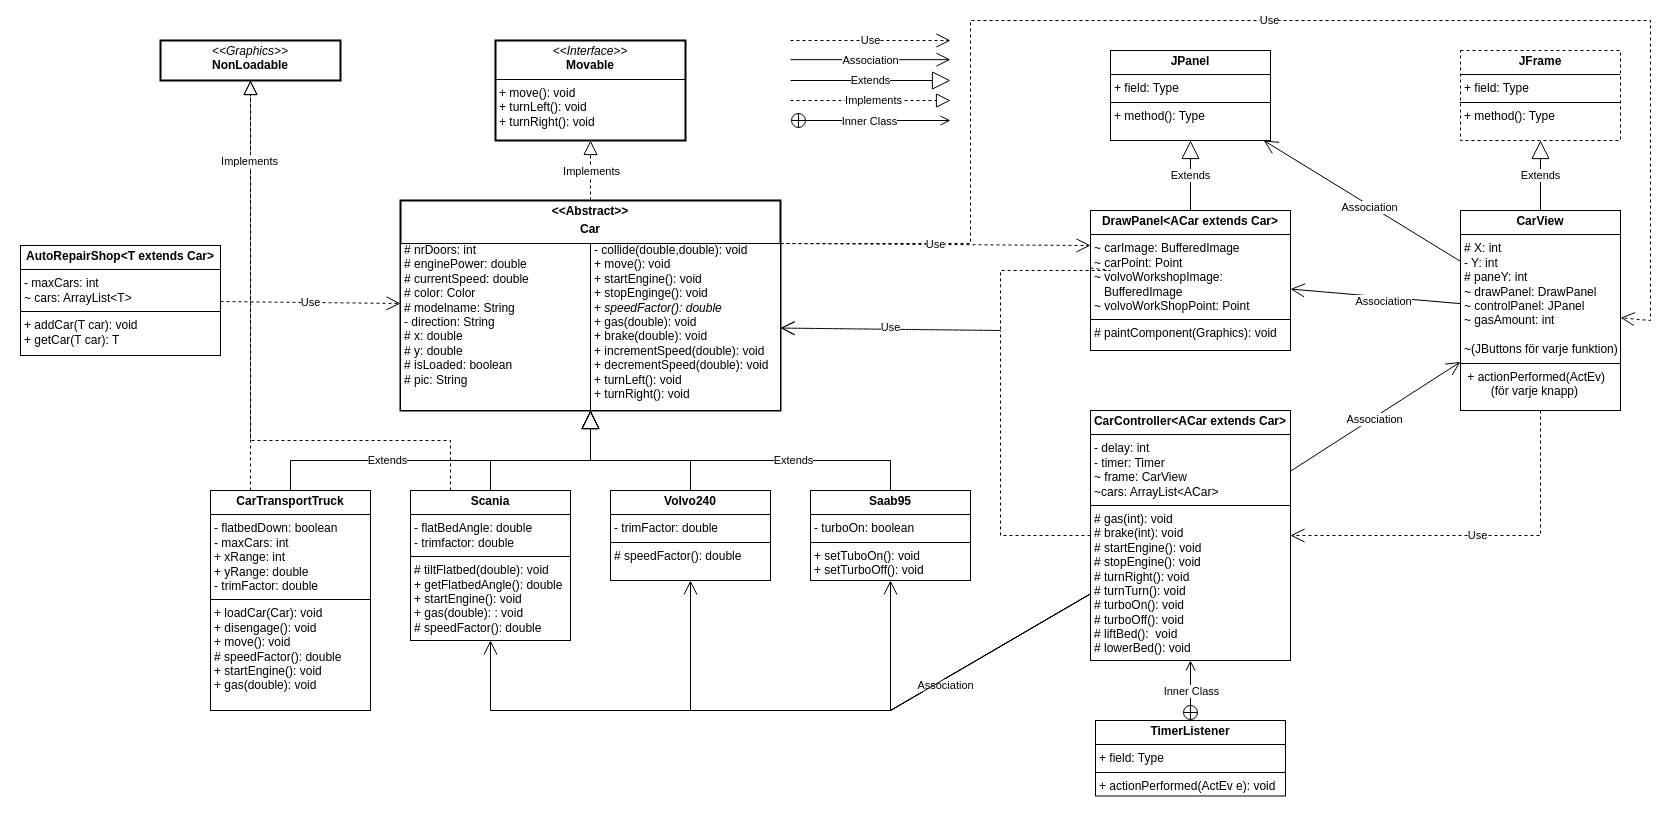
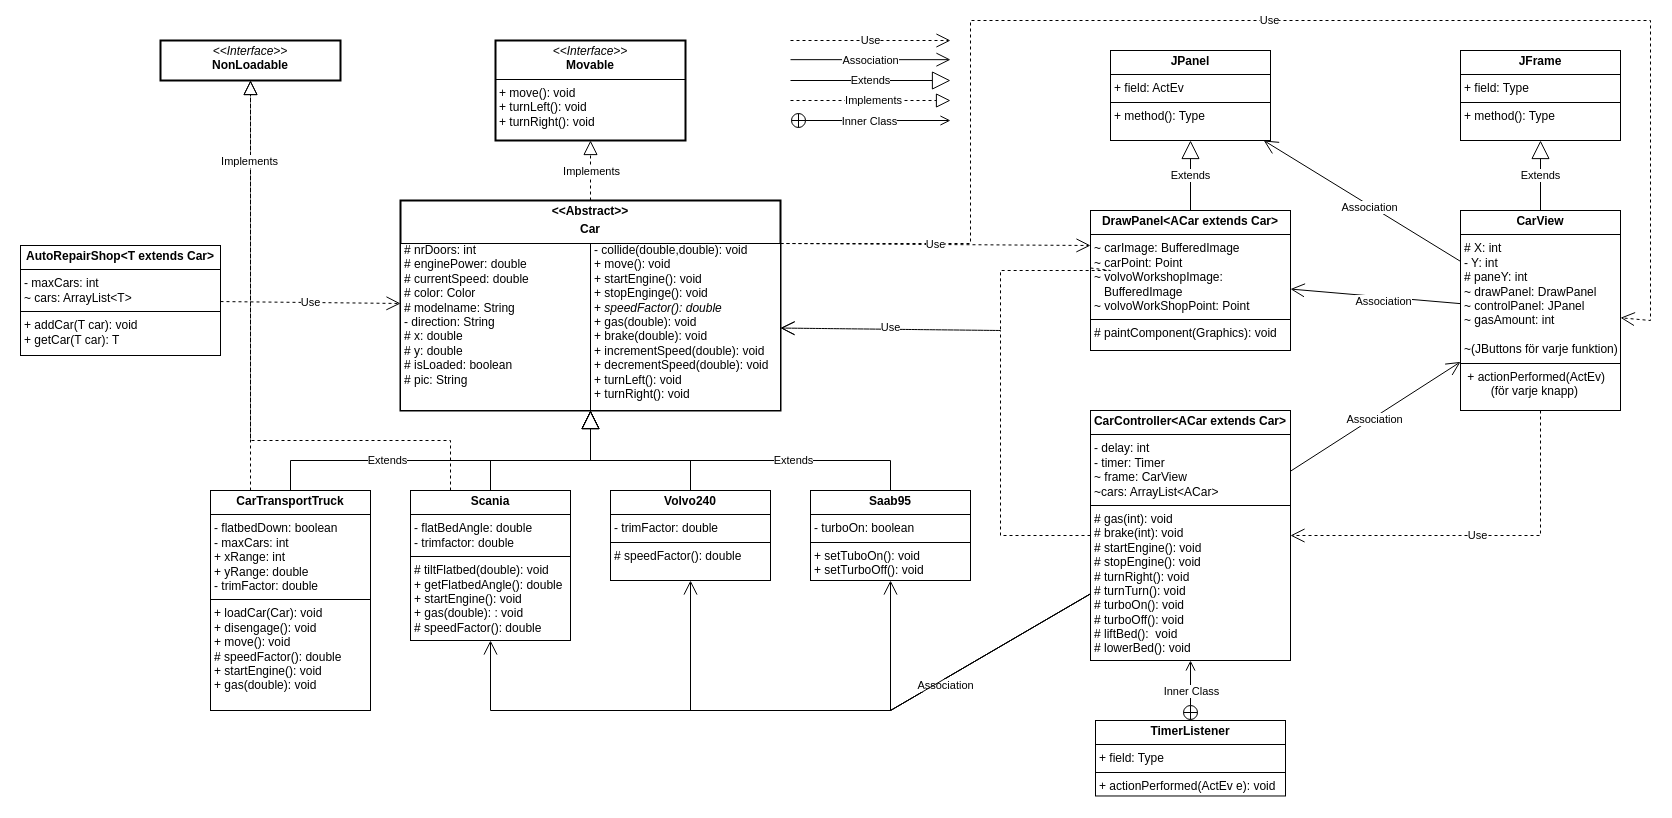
(199, 55) -> (204, 55)
(1160, 72) -> (1160, 72)
(1541, 96) -> (1541, 96)
